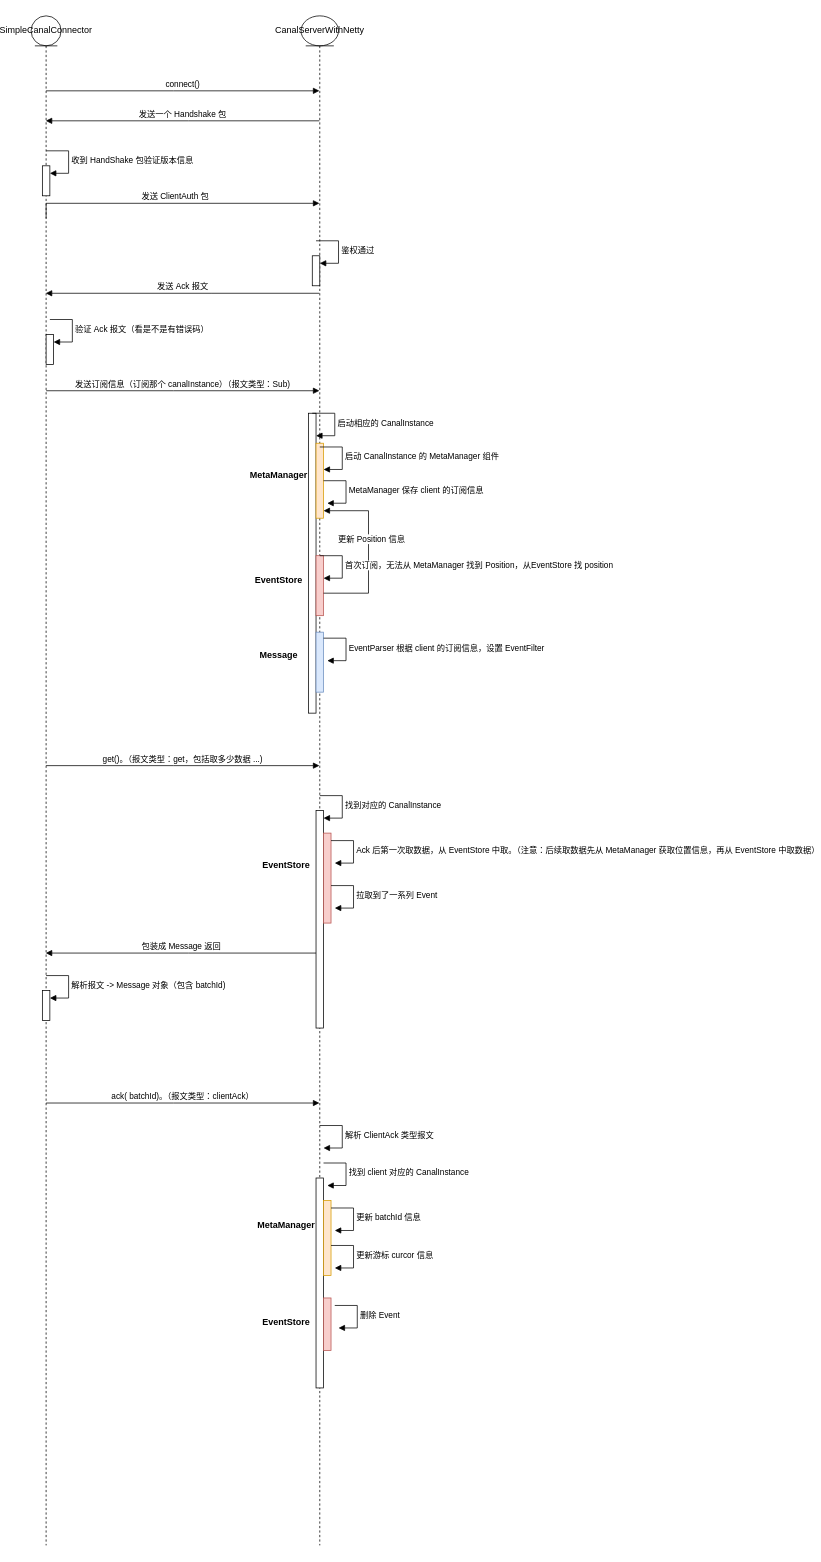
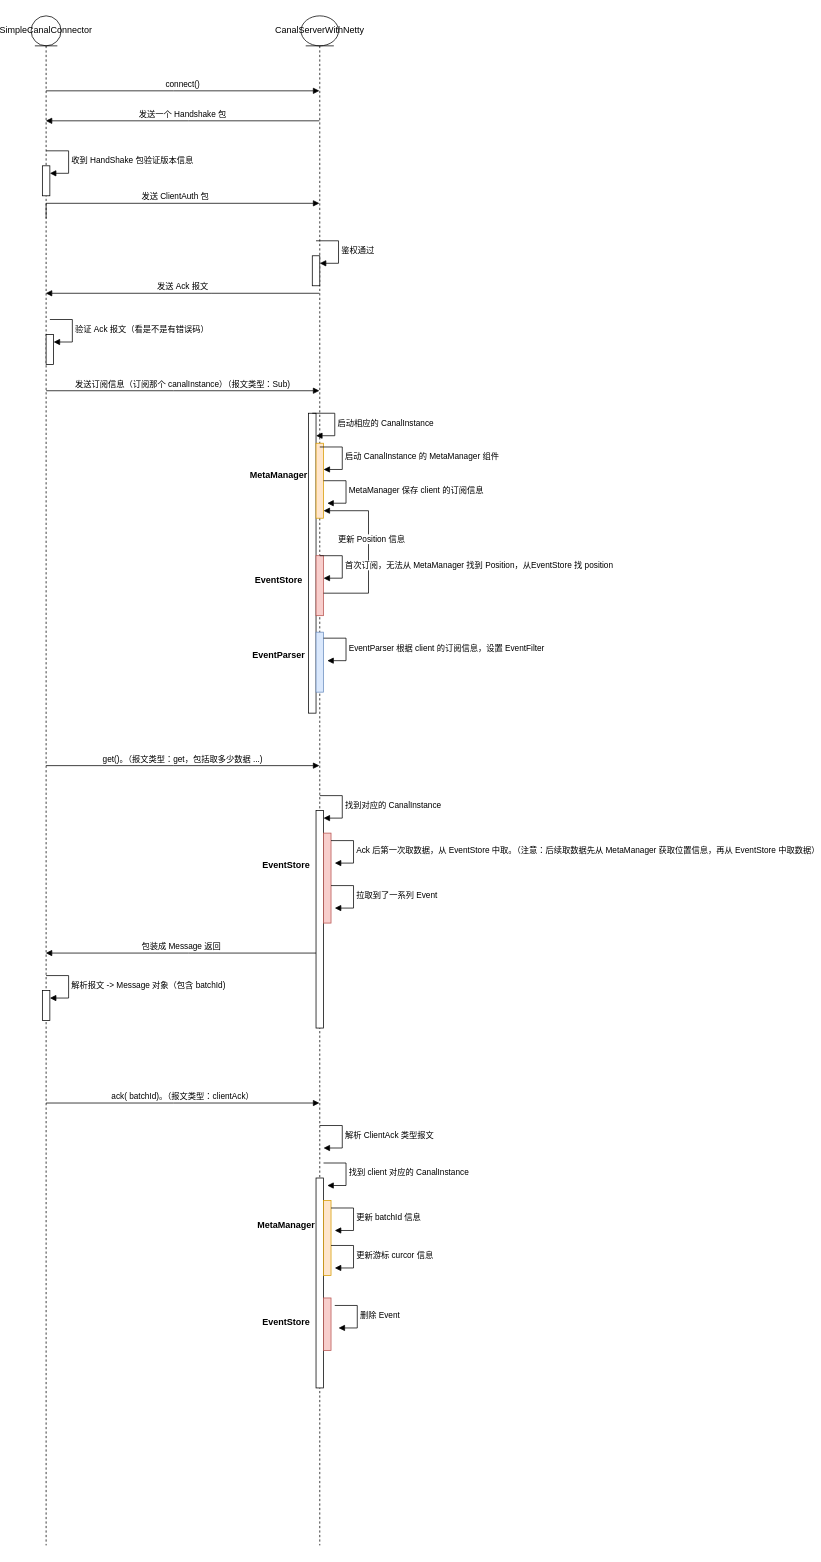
(279, 655) -> (279, 655)
